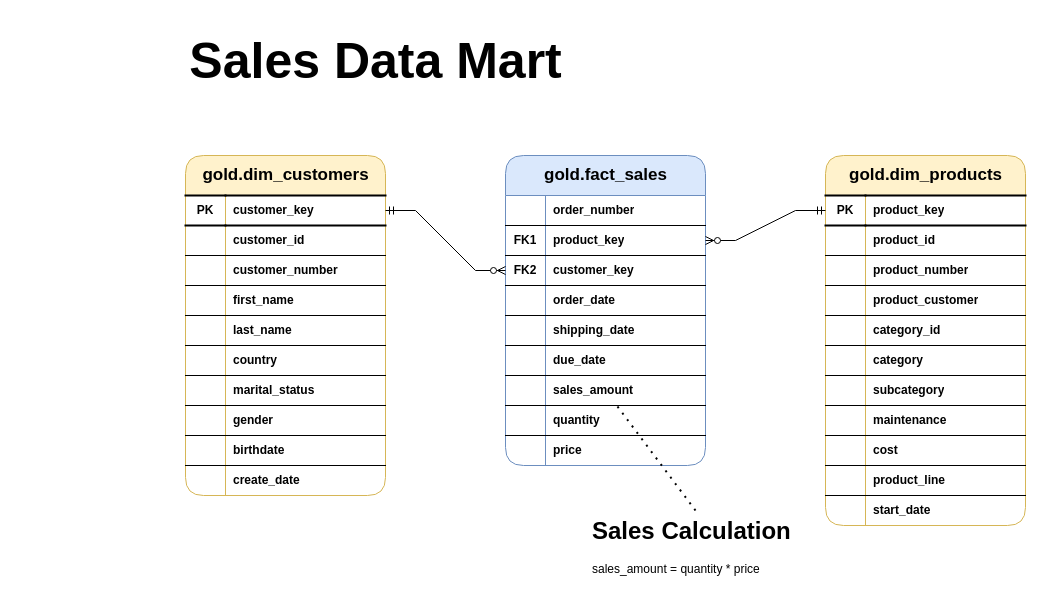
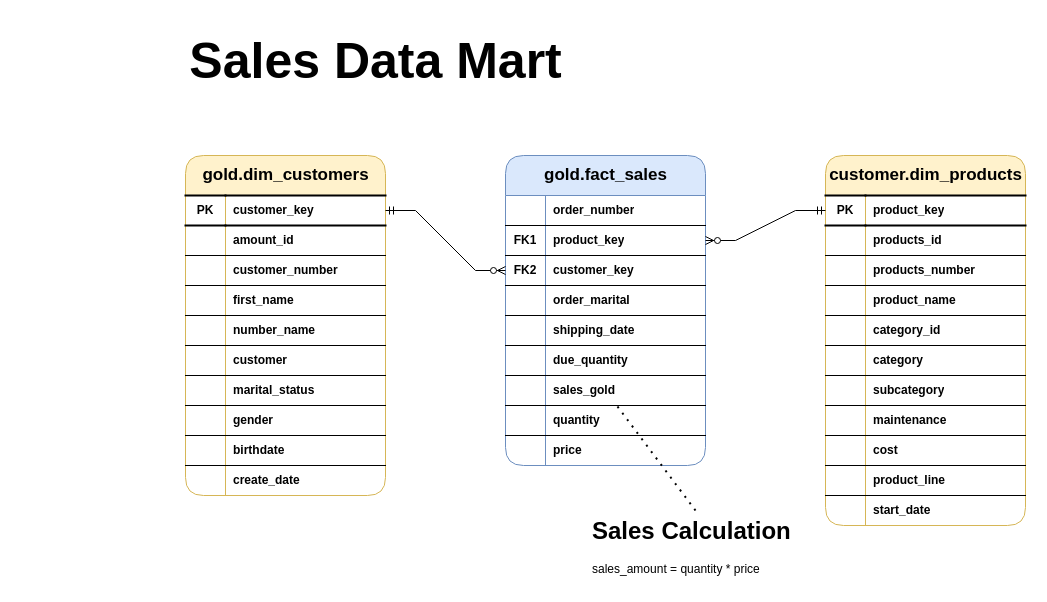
(926, 176) -> (926, 176)
(269, 241) -> (262, 241)
(906, 241) -> (909, 241)
(921, 271) -> (924, 271)
(587, 301) -> (594, 301)
(927, 301) -> (914, 301)
(262, 331) -> (270, 331)
(257, 361) -> (260, 361)
(580, 361) -> (592, 361)
(592, 391) -> (584, 391)
